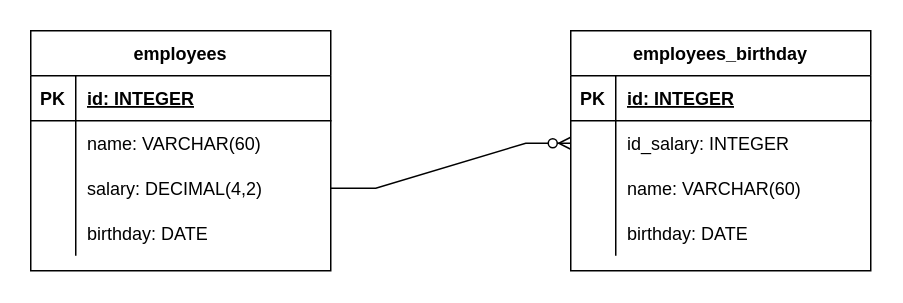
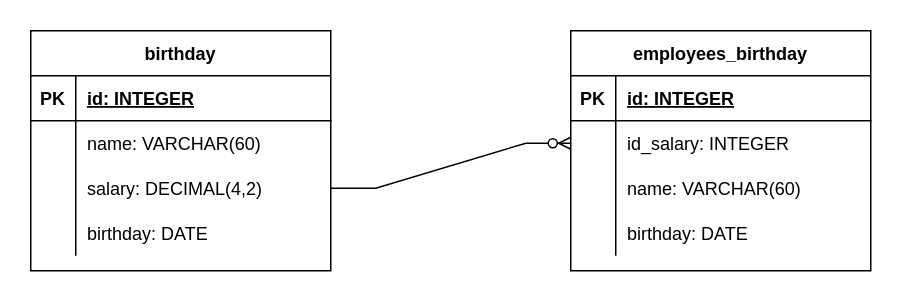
(180, 54) -> (180, 54)
